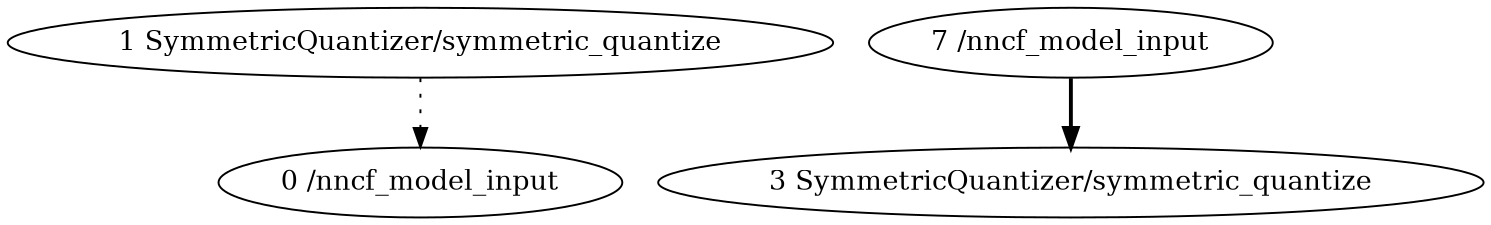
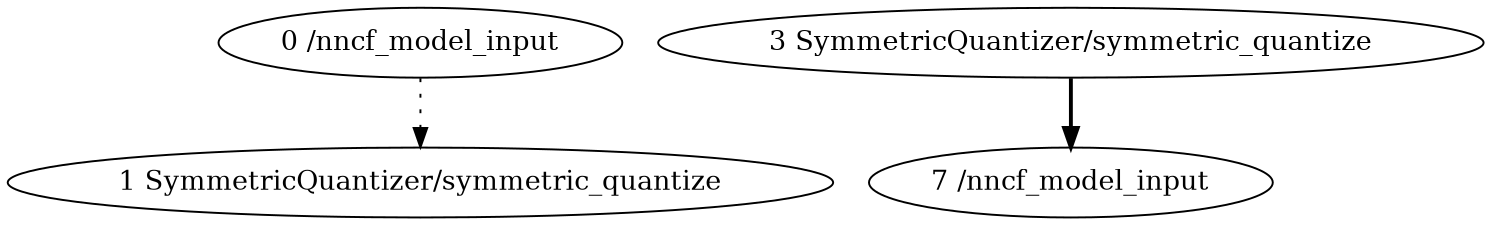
(420, 103) -> (420, 103)
(1071, 103) -> (1071, 103)
